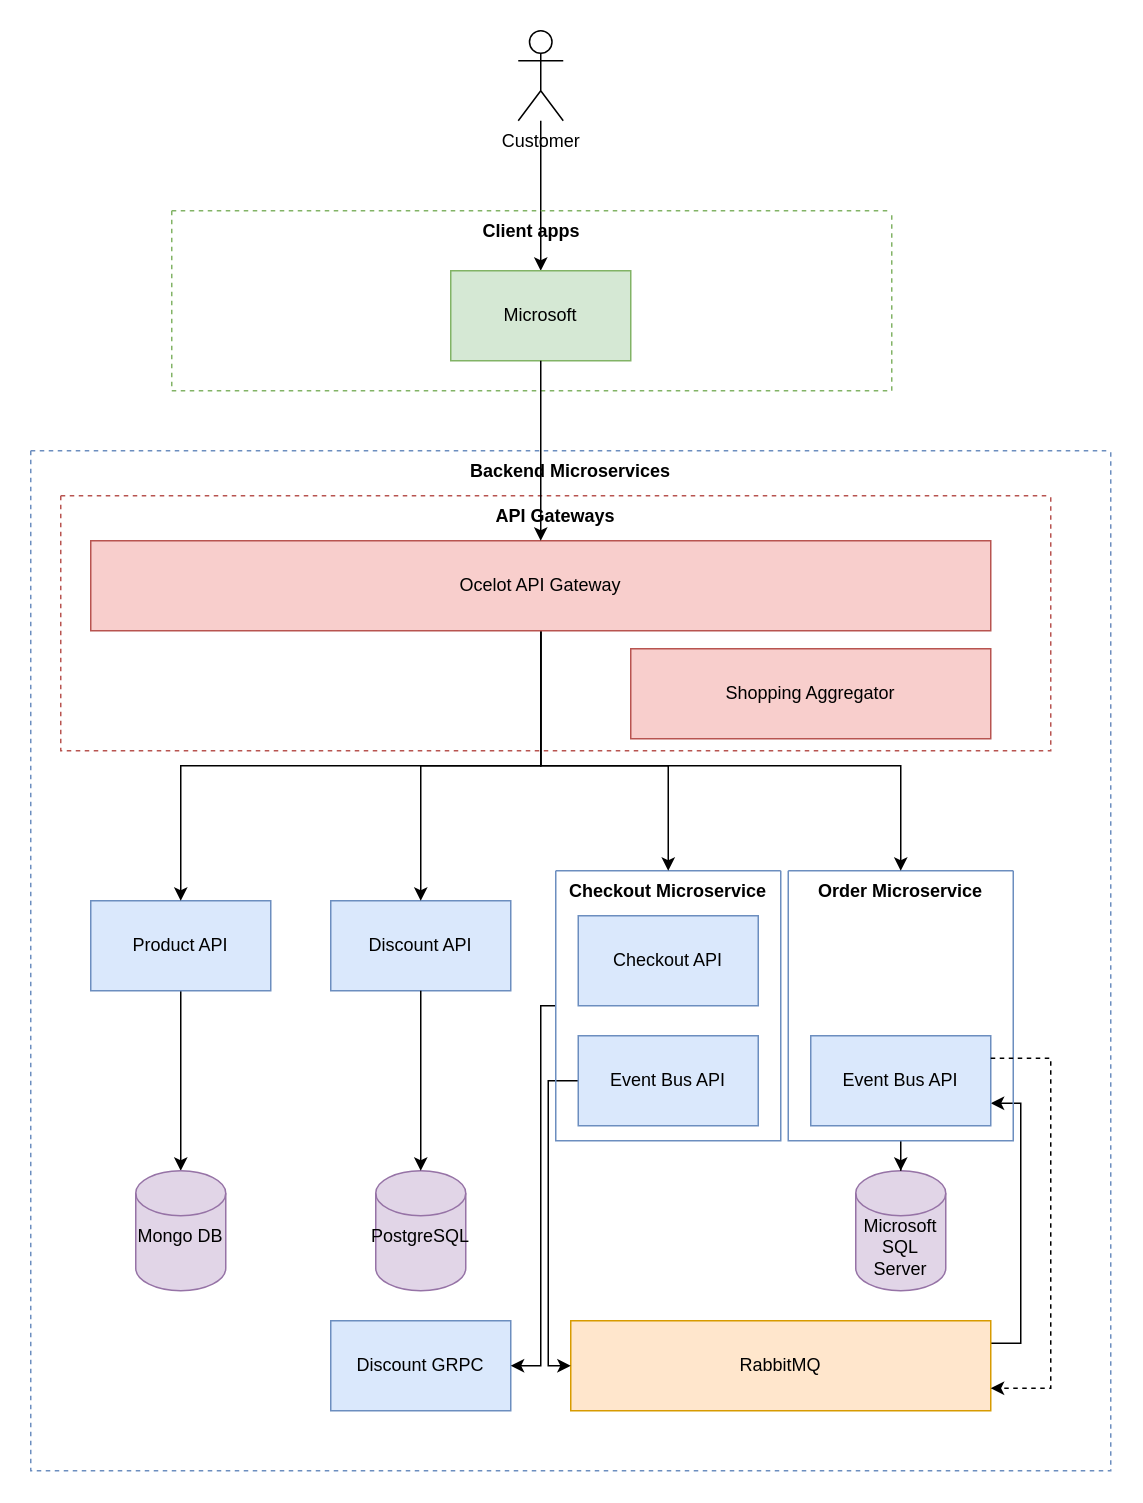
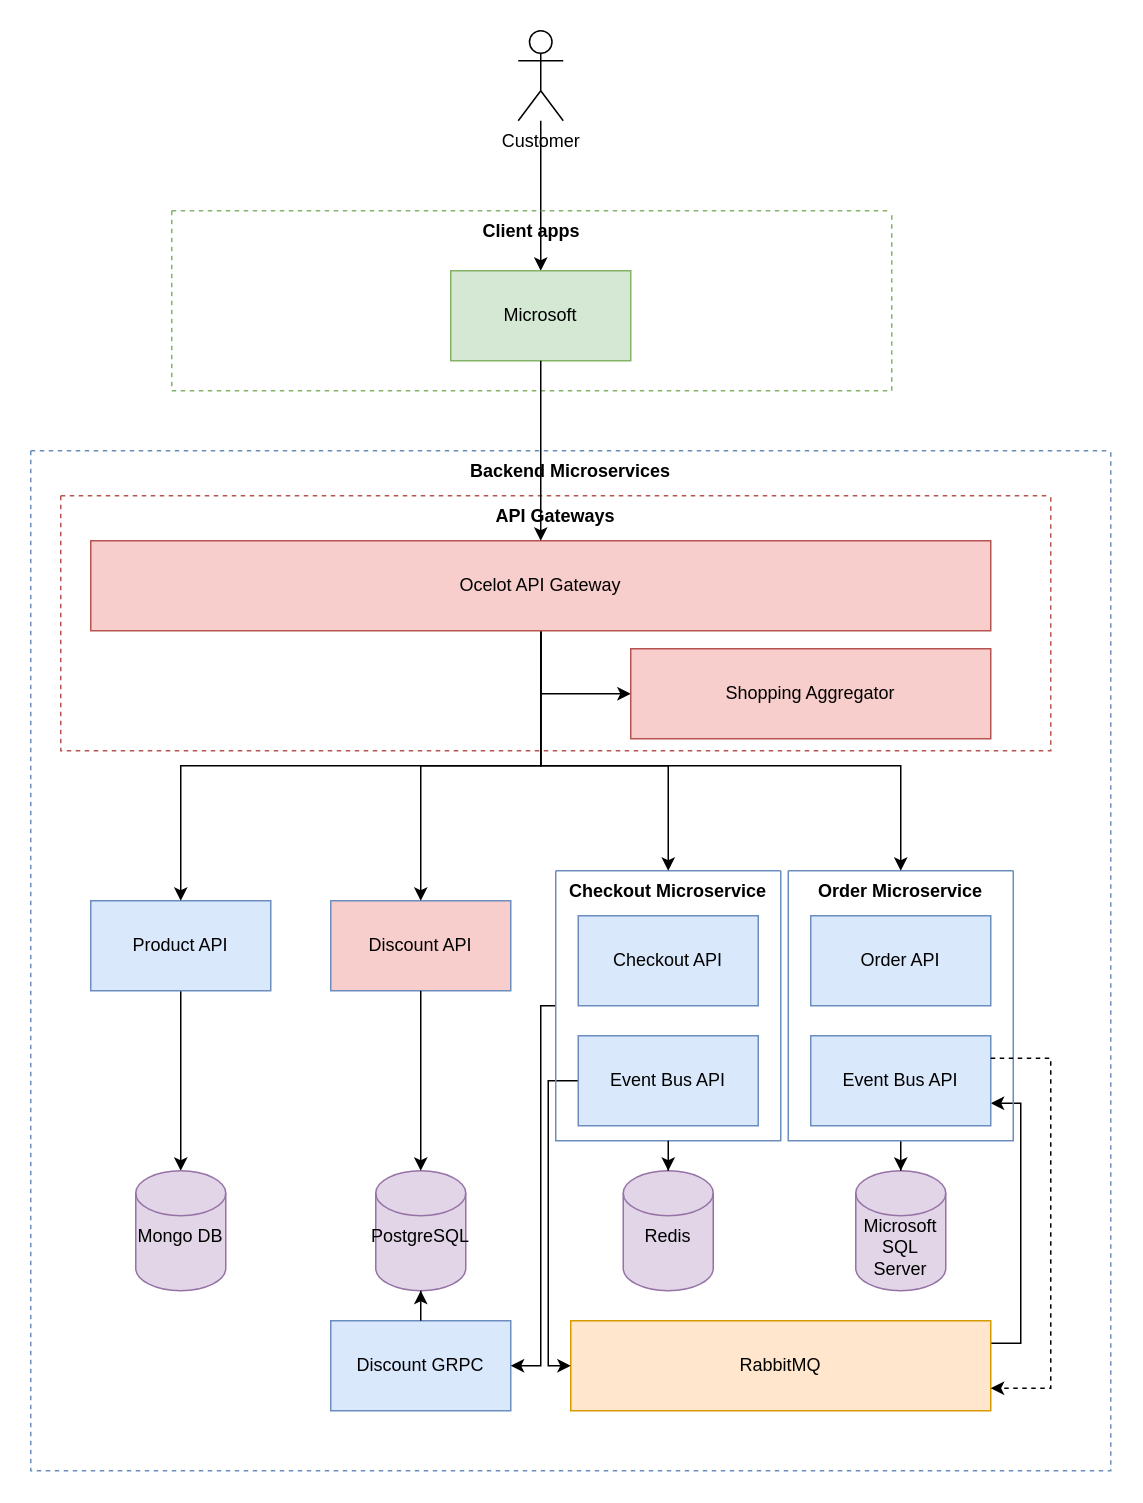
none -> (582, 694)
(421, 946) -> (421, 946)
none -> (901, 961)
none -> (668, 1160)
none -> (668, 1231)
none -> (421, 1301)
